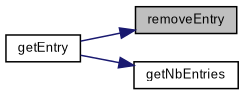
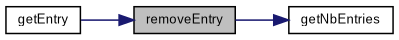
(100, 59) -> (254, 20)
